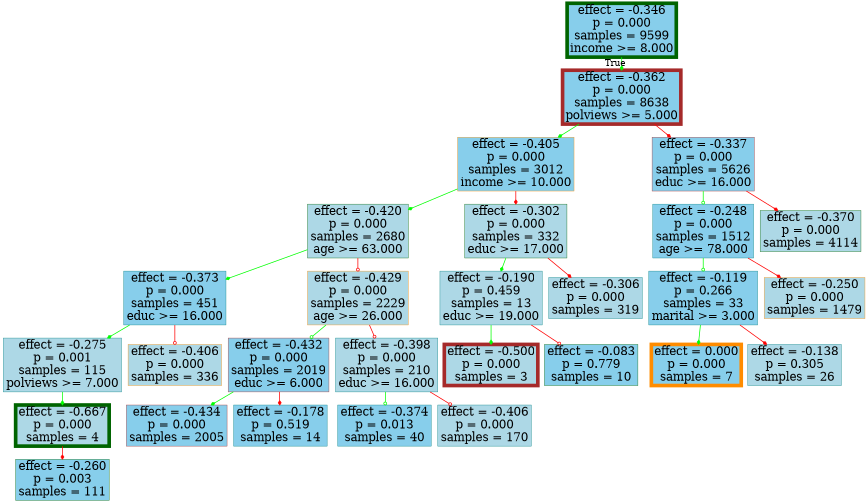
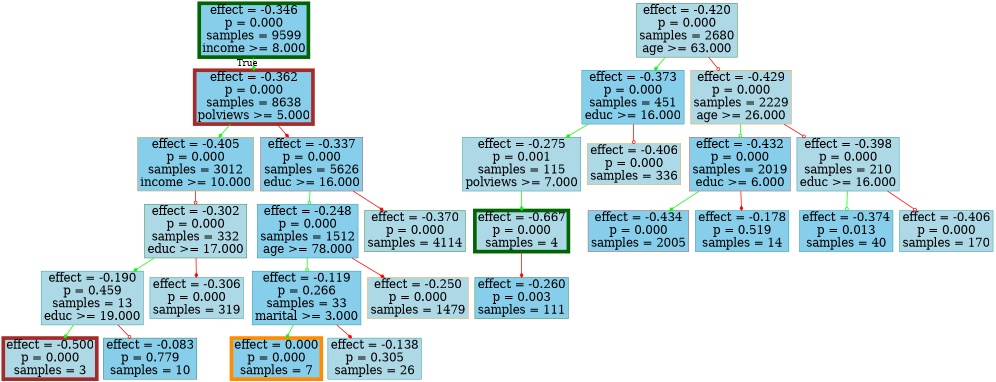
(516, 195) -> (196, 196)
(435, 198) -> none
